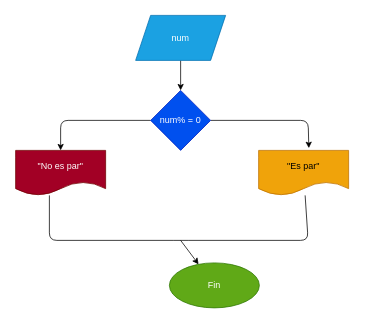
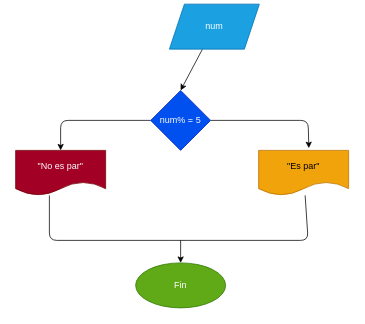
(180, 38) -> (214, 27)
(180, 120) -> (180, 120)
(214, 285) -> (180, 285)
